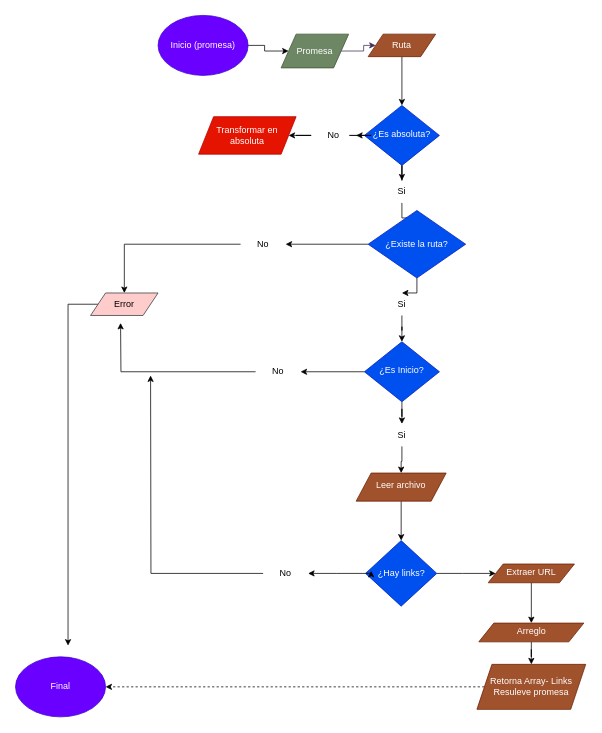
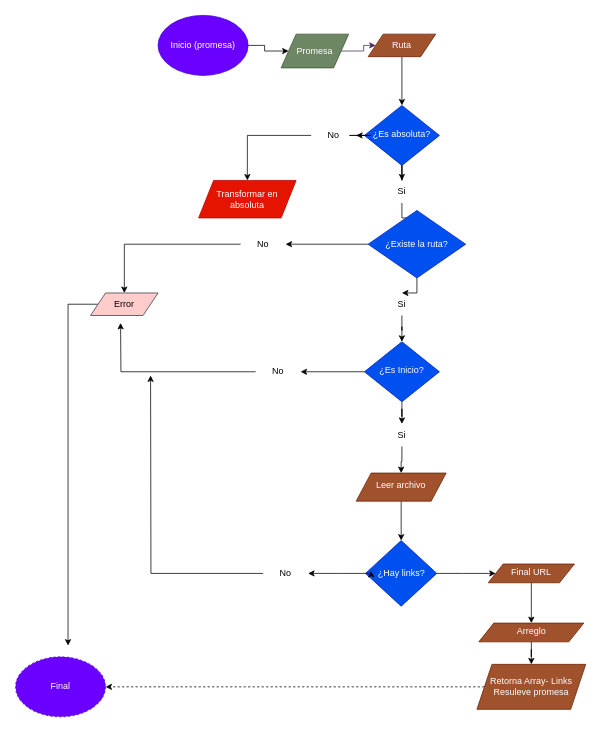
(247, 135) -> (247, 199)
(531, 572) -> (531, 572)
(60, 687) -> (60, 687)
